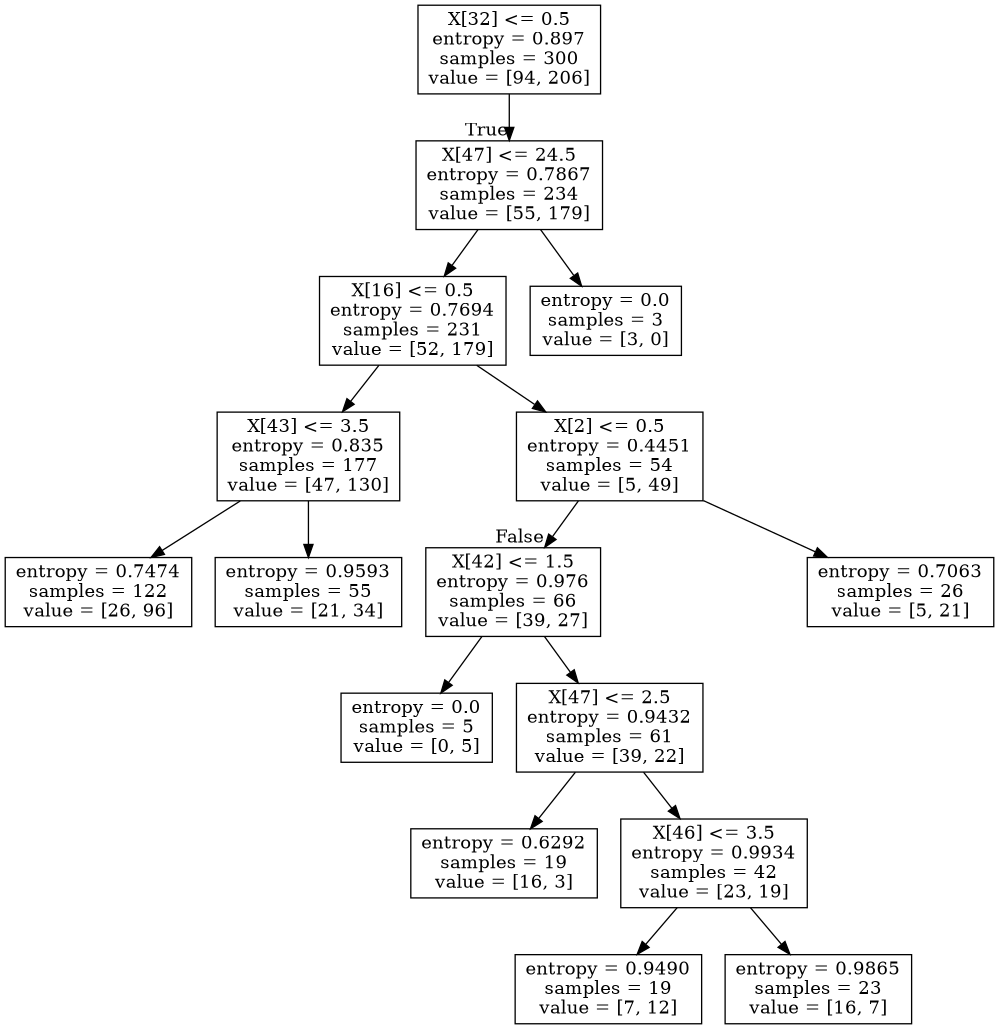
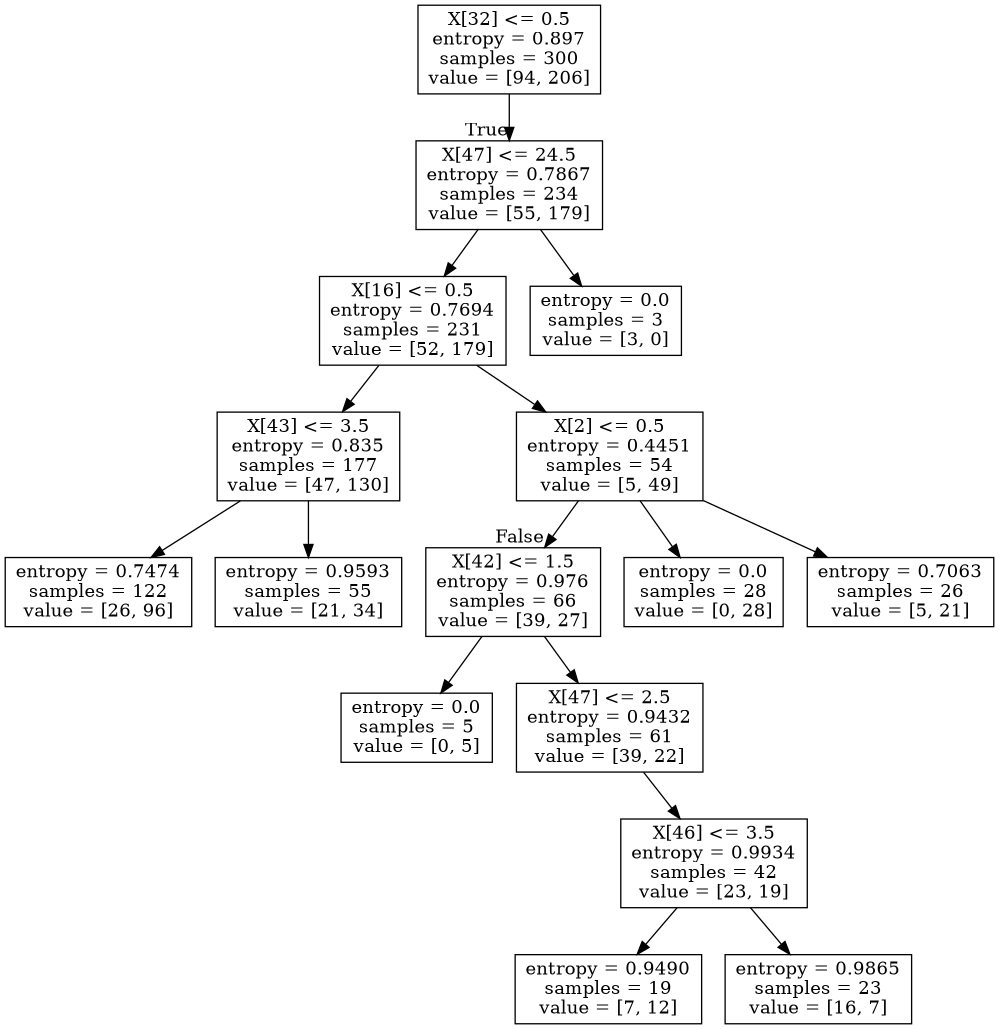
none -> (704, 592)
(504, 863) -> none
